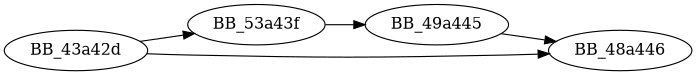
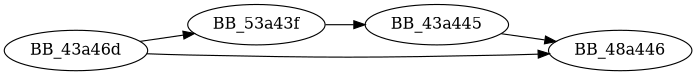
(437, 25) -> (437, 25)
(76, 50) -> (76, 50)
